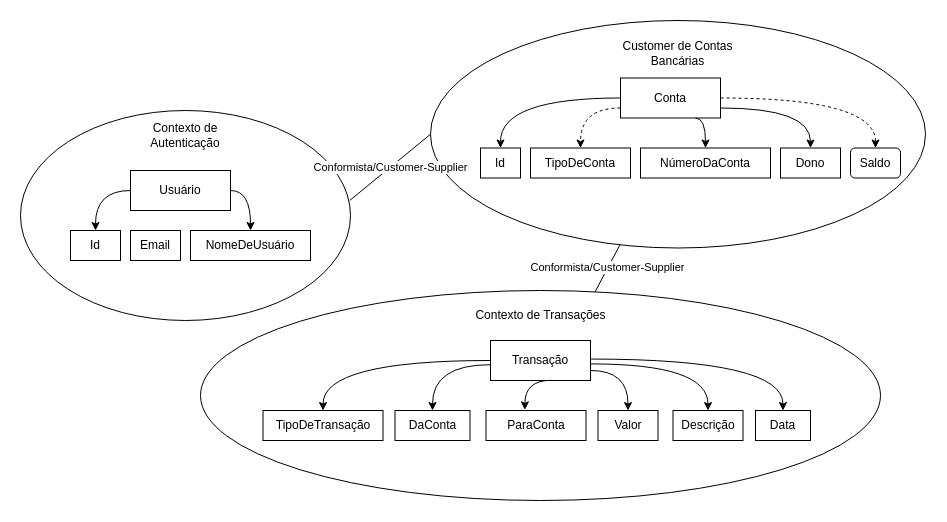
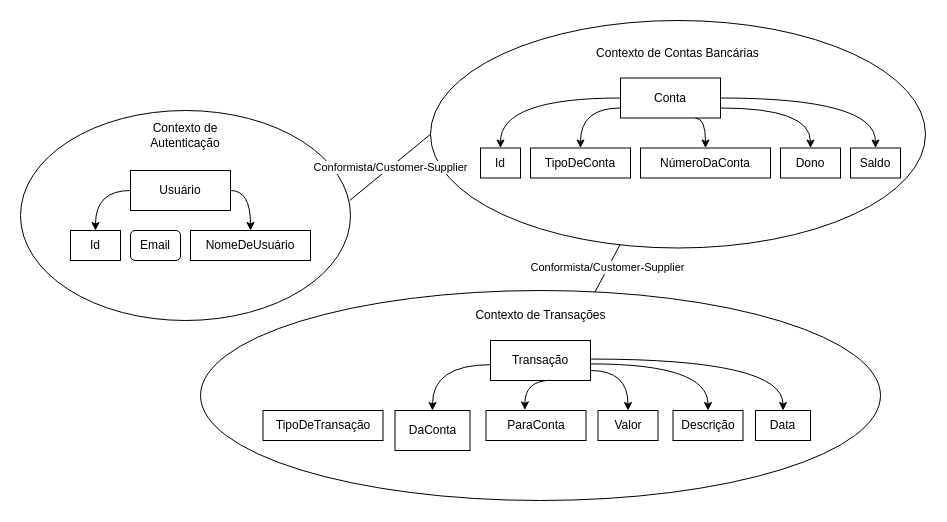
(678, 54) -> (678, 54)
(804, 103) -> (804, 103)
(591, 116) -> (591, 116)
(876, 163) -> (876, 163)
(156, 246) -> (156, 246)
(401, 365) -> none
(433, 426) -> (433, 431)
